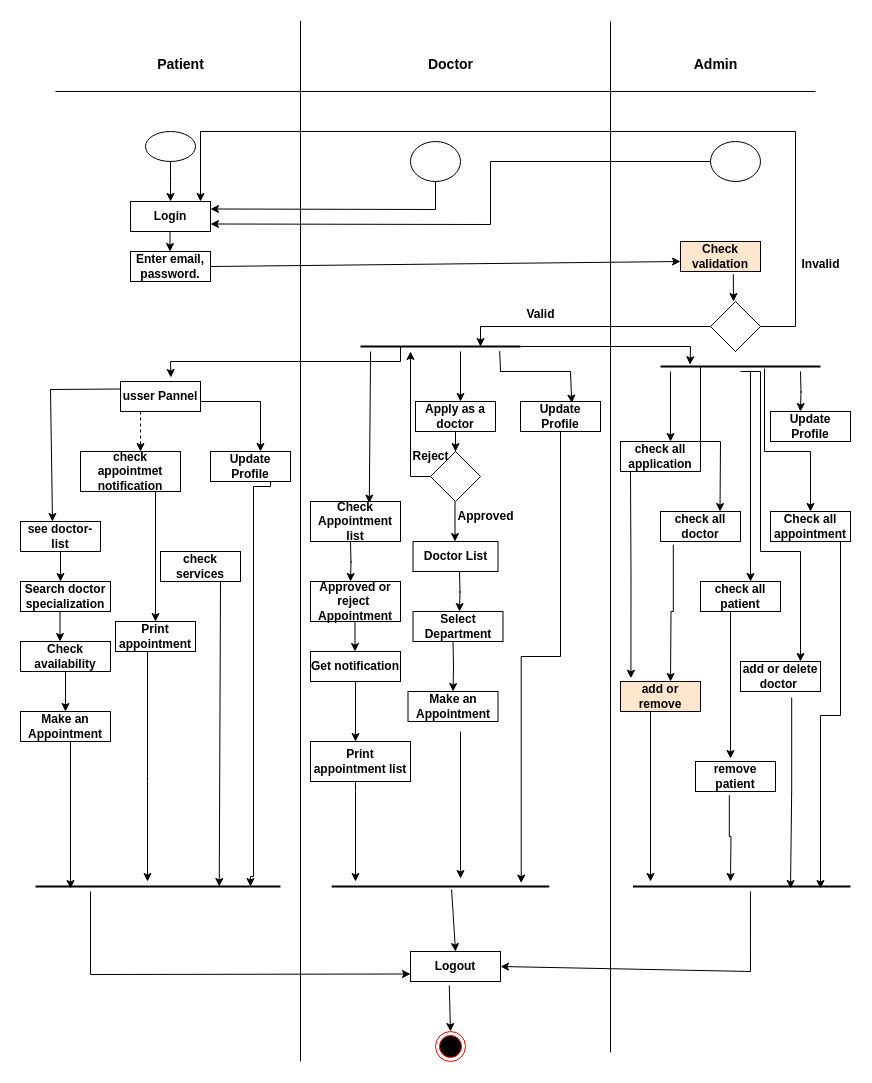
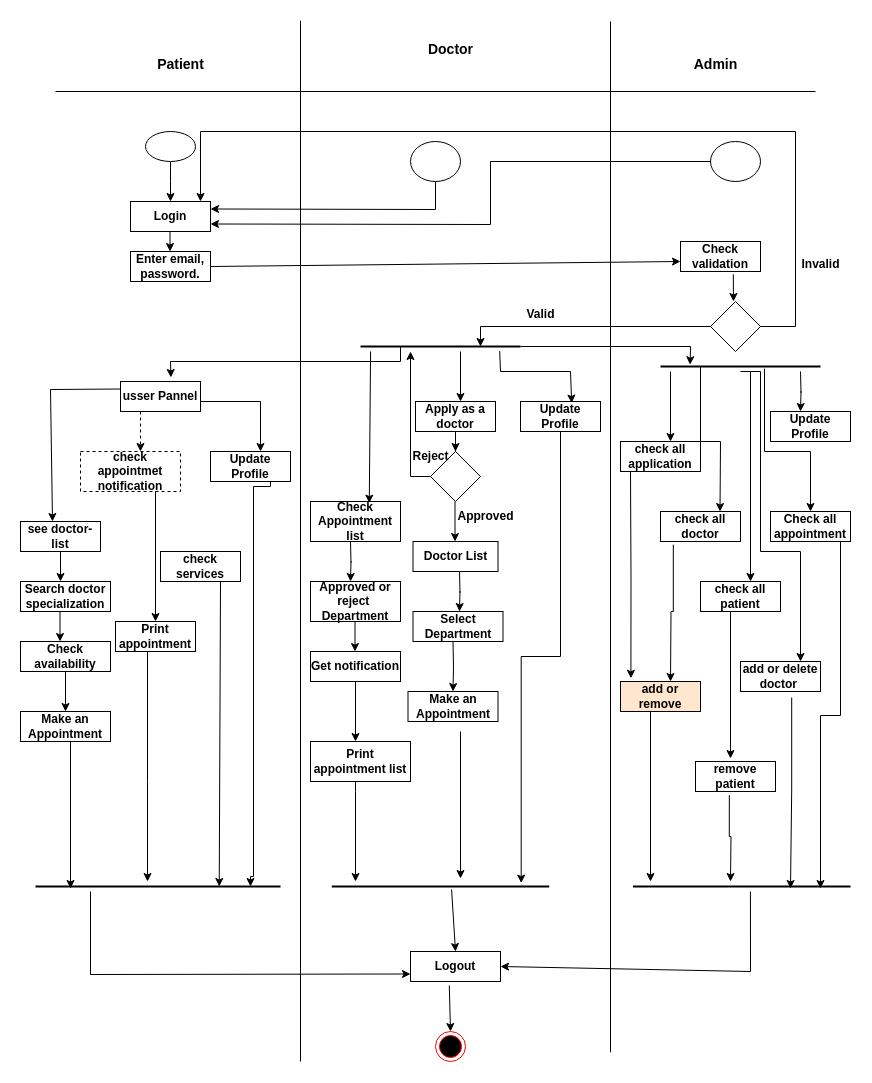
(451, 65) -> (451, 50)
(721, 257) -> (721, 257)
(131, 472) -> (131, 472)
(356, 602) -> (356, 602)
